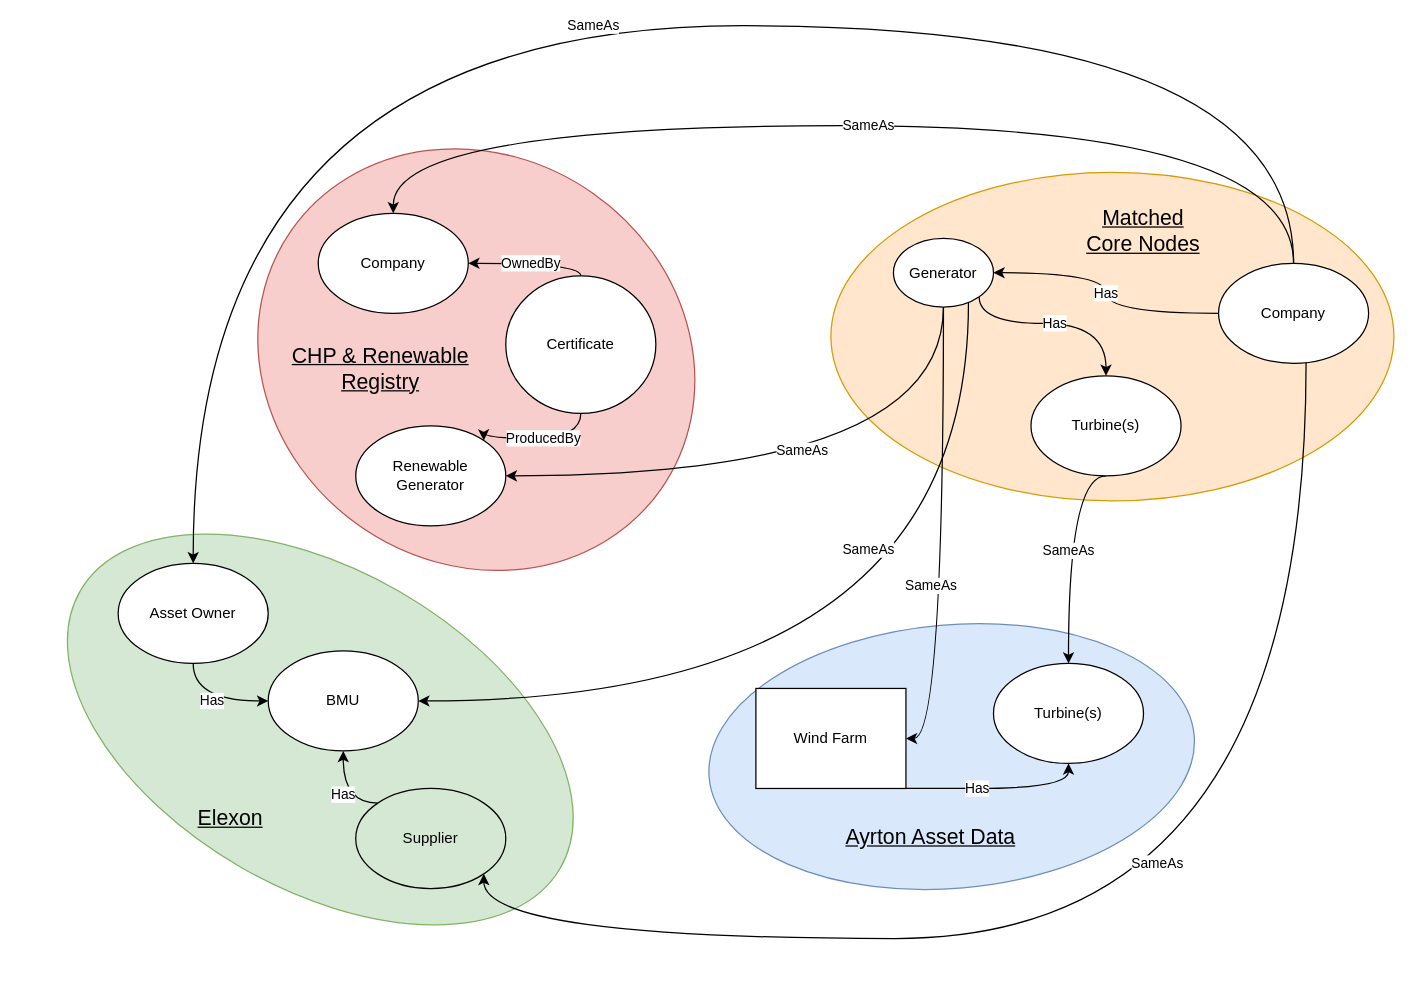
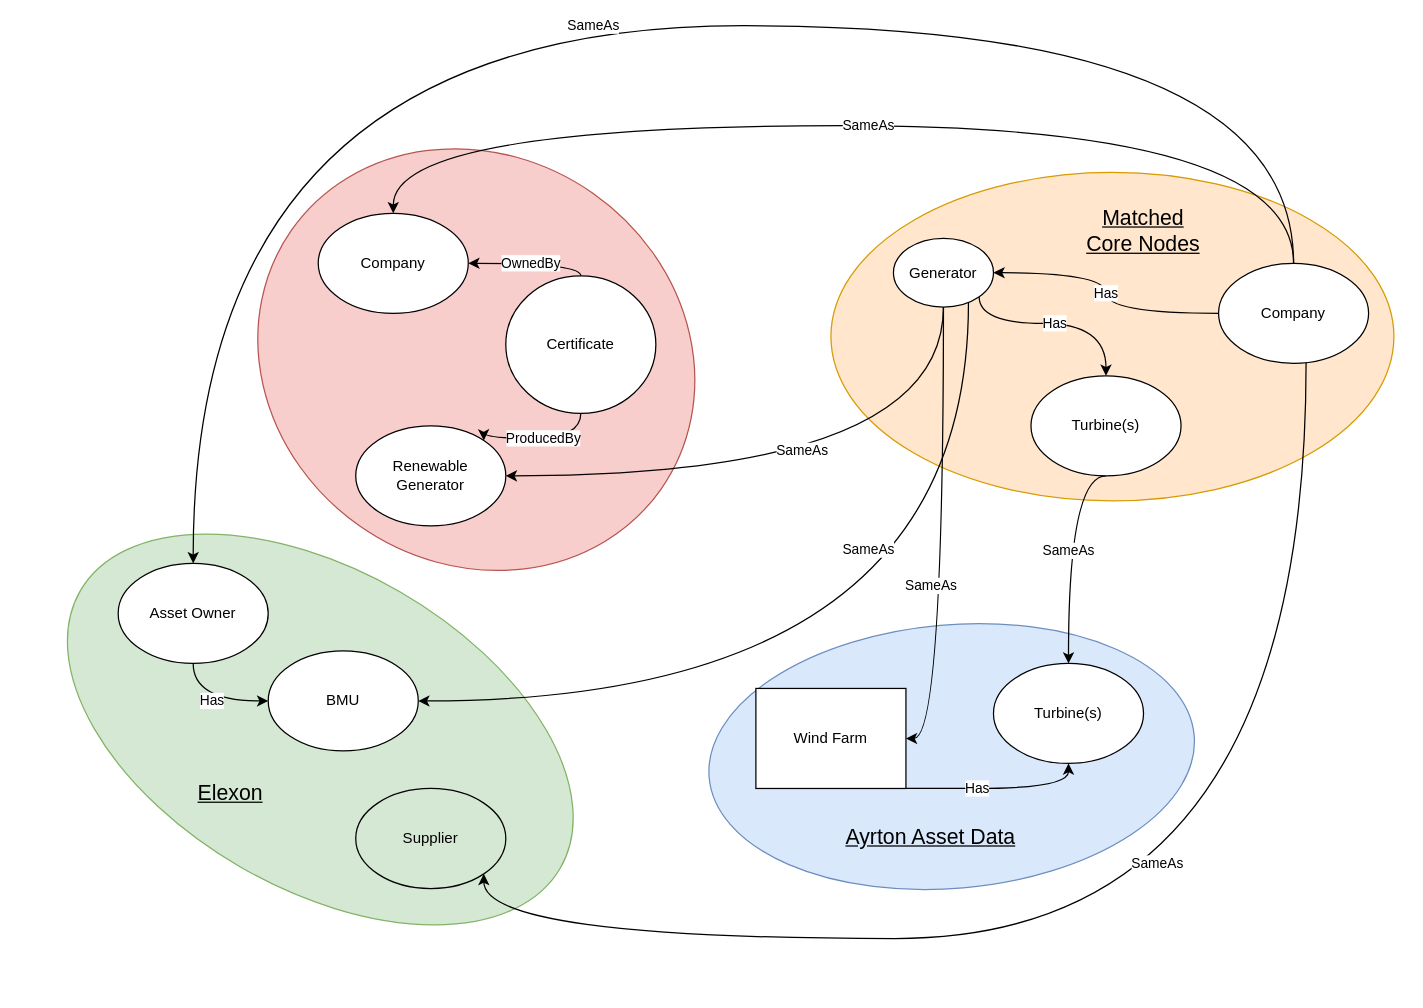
(381, 369) -> none
(350, 790) -> none
(231, 819) -> (231, 794)
